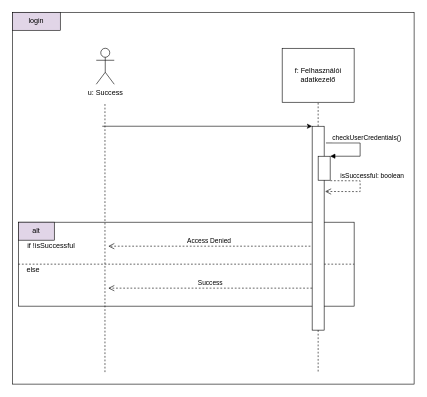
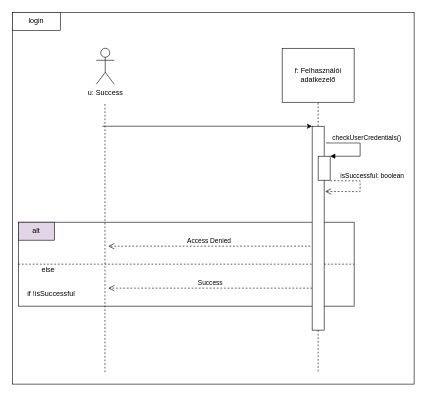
(36, 21) -> (36, 21)
(51, 246) -> (51, 294)
(33, 270) -> (48, 270)
